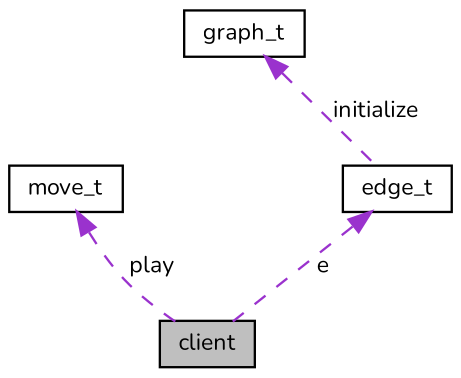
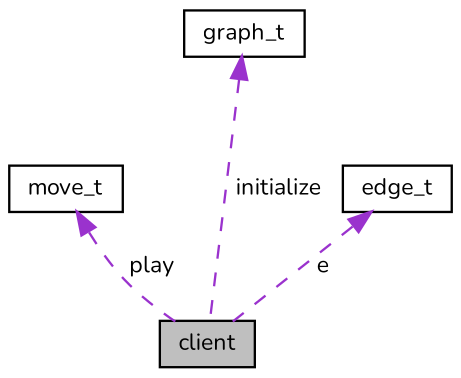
(330, 120) -> (224, 201)
